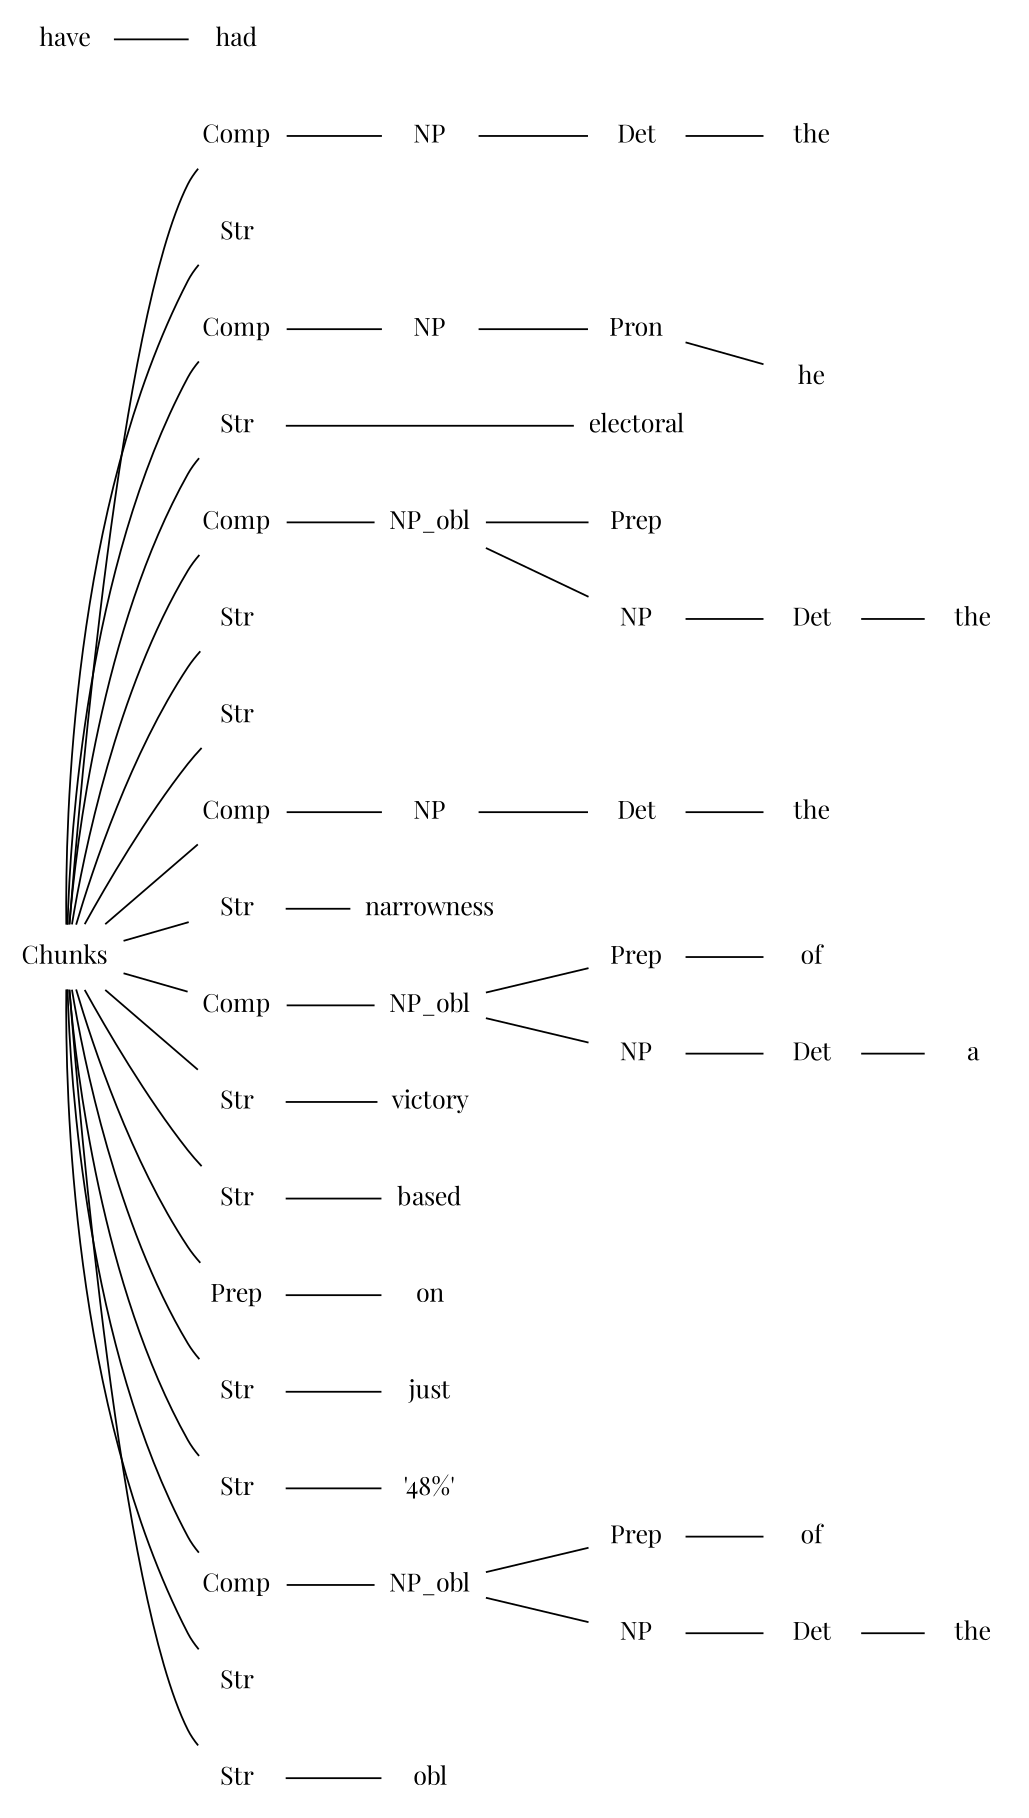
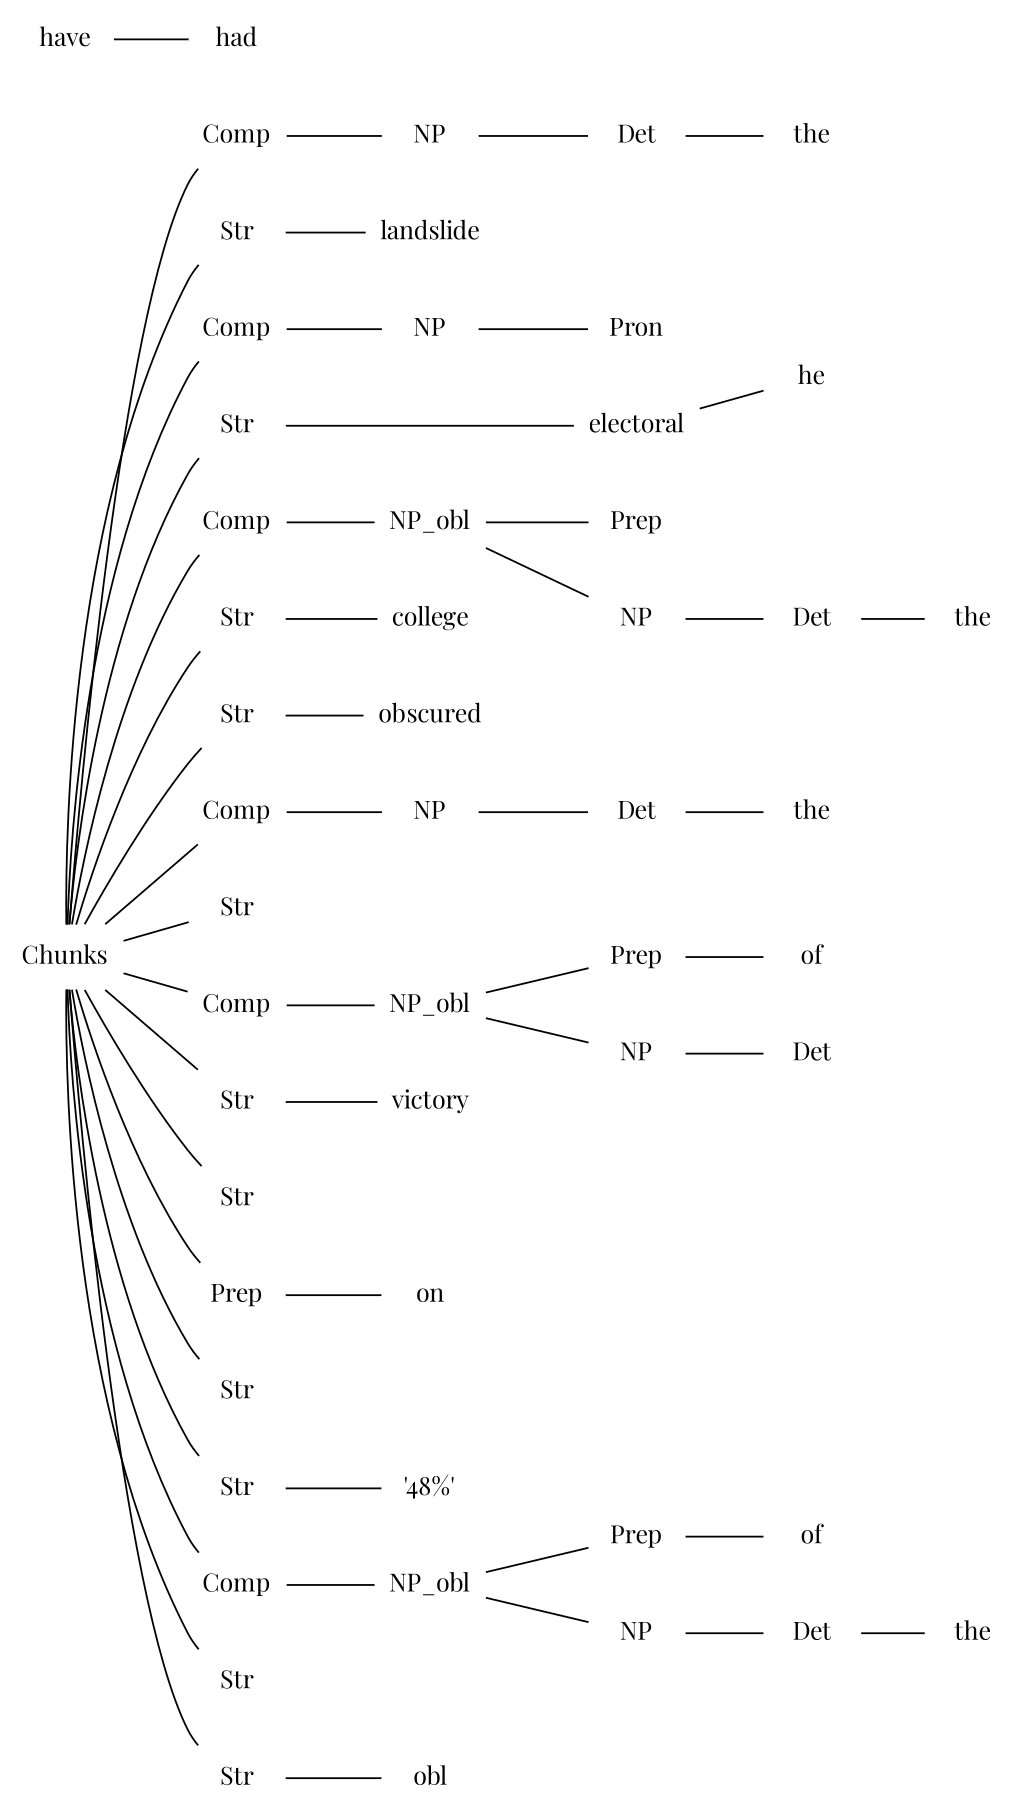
none -> (430, 233)
(725, 353) -> (732, 400)
none -> (430, 619)
none -> (430, 716)
(430, 909) -> none
(973, 1054) -> none
(430, 1199) -> none
(430, 1392) -> none
